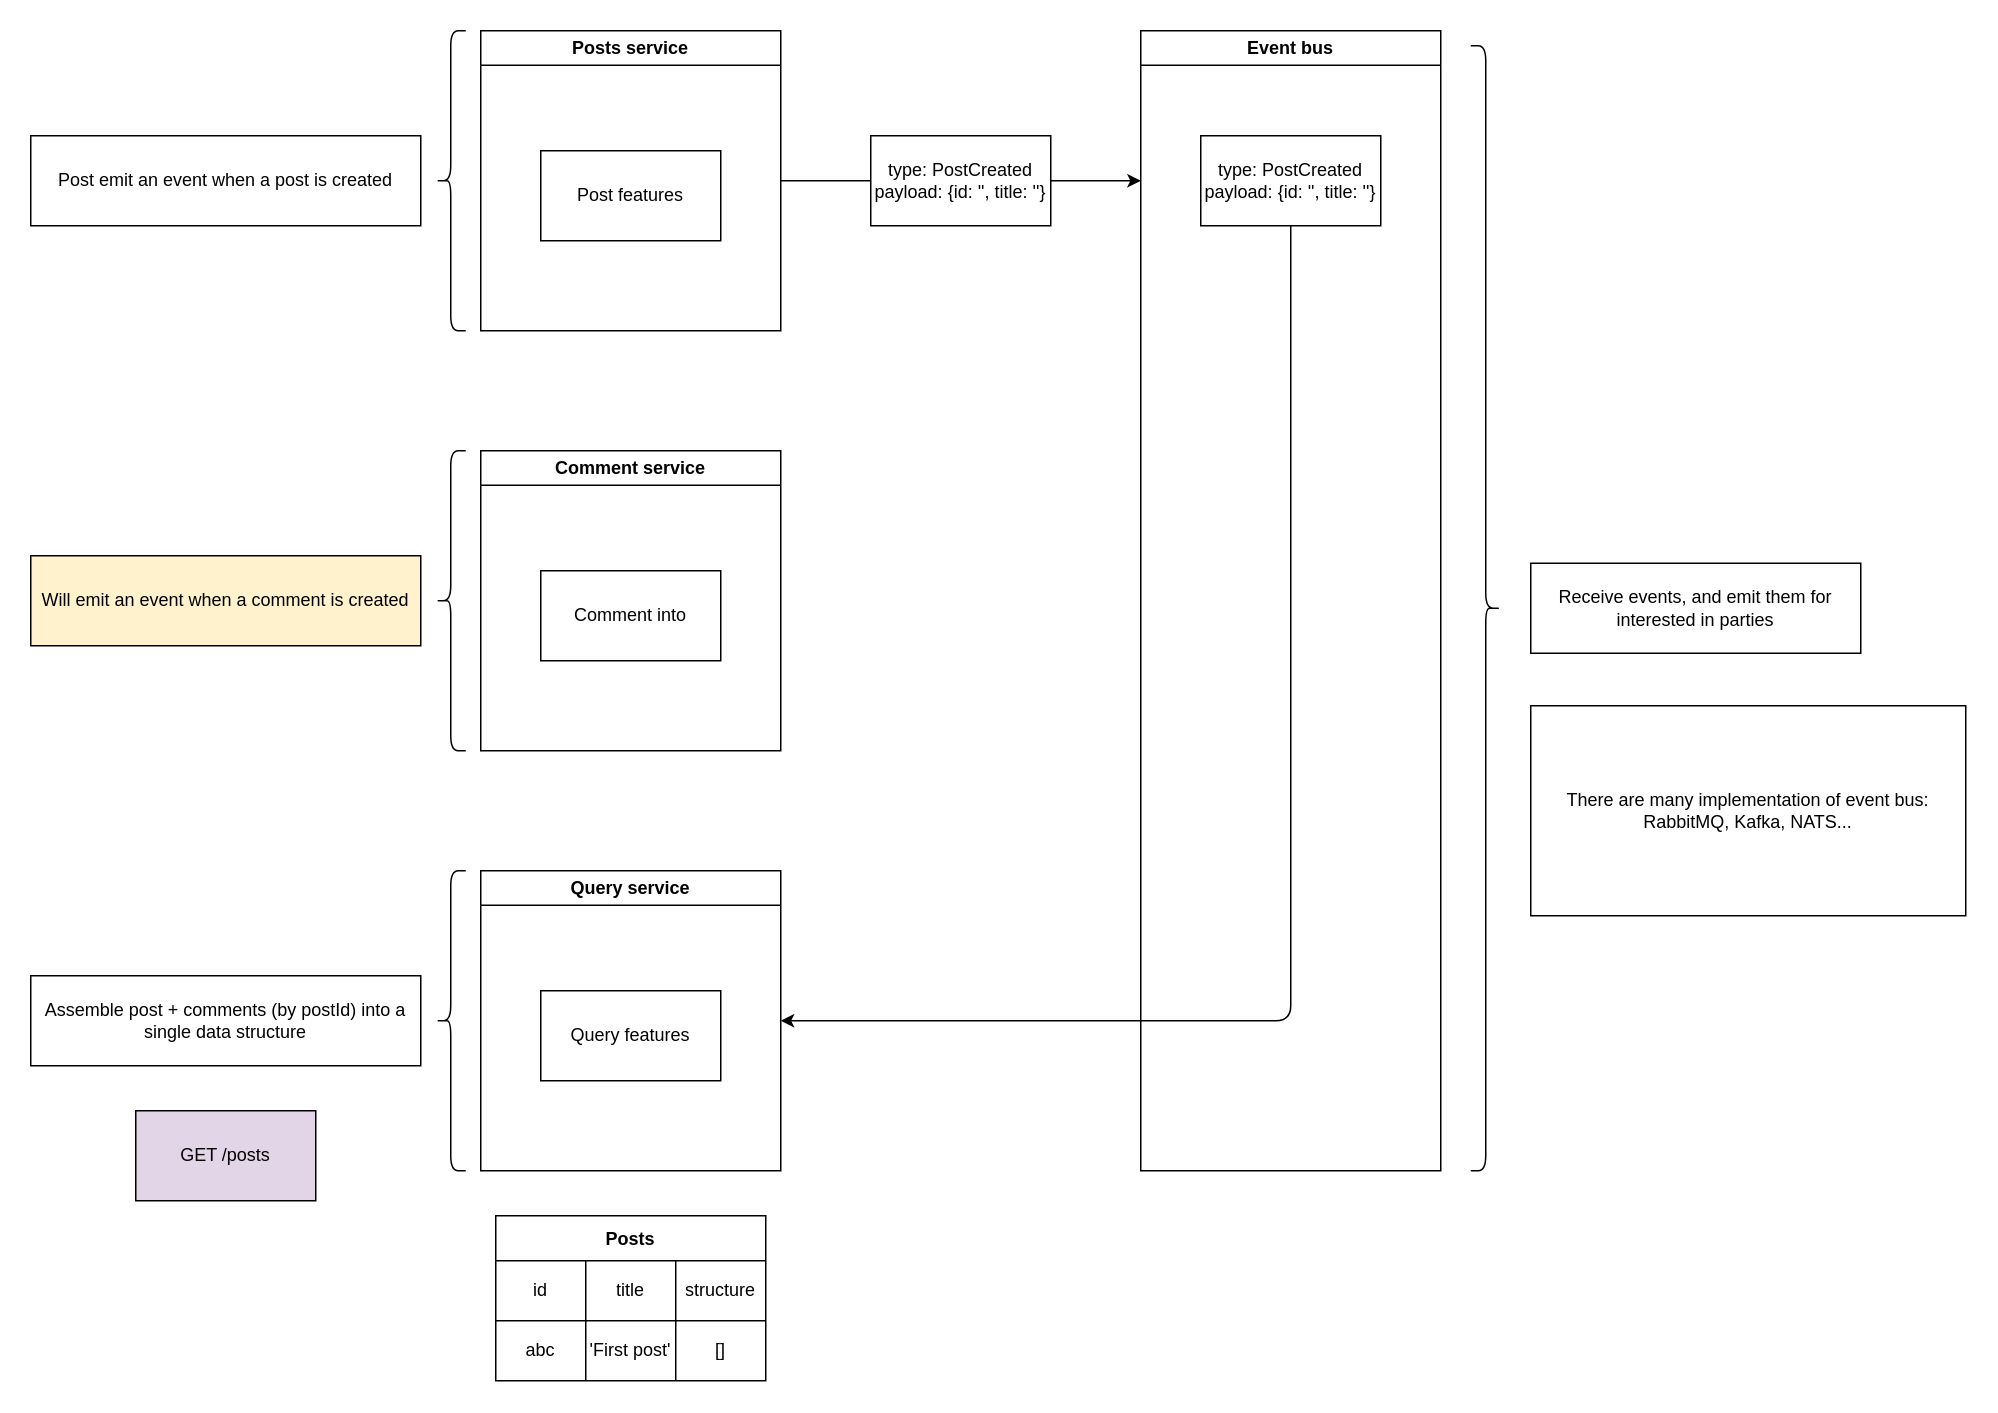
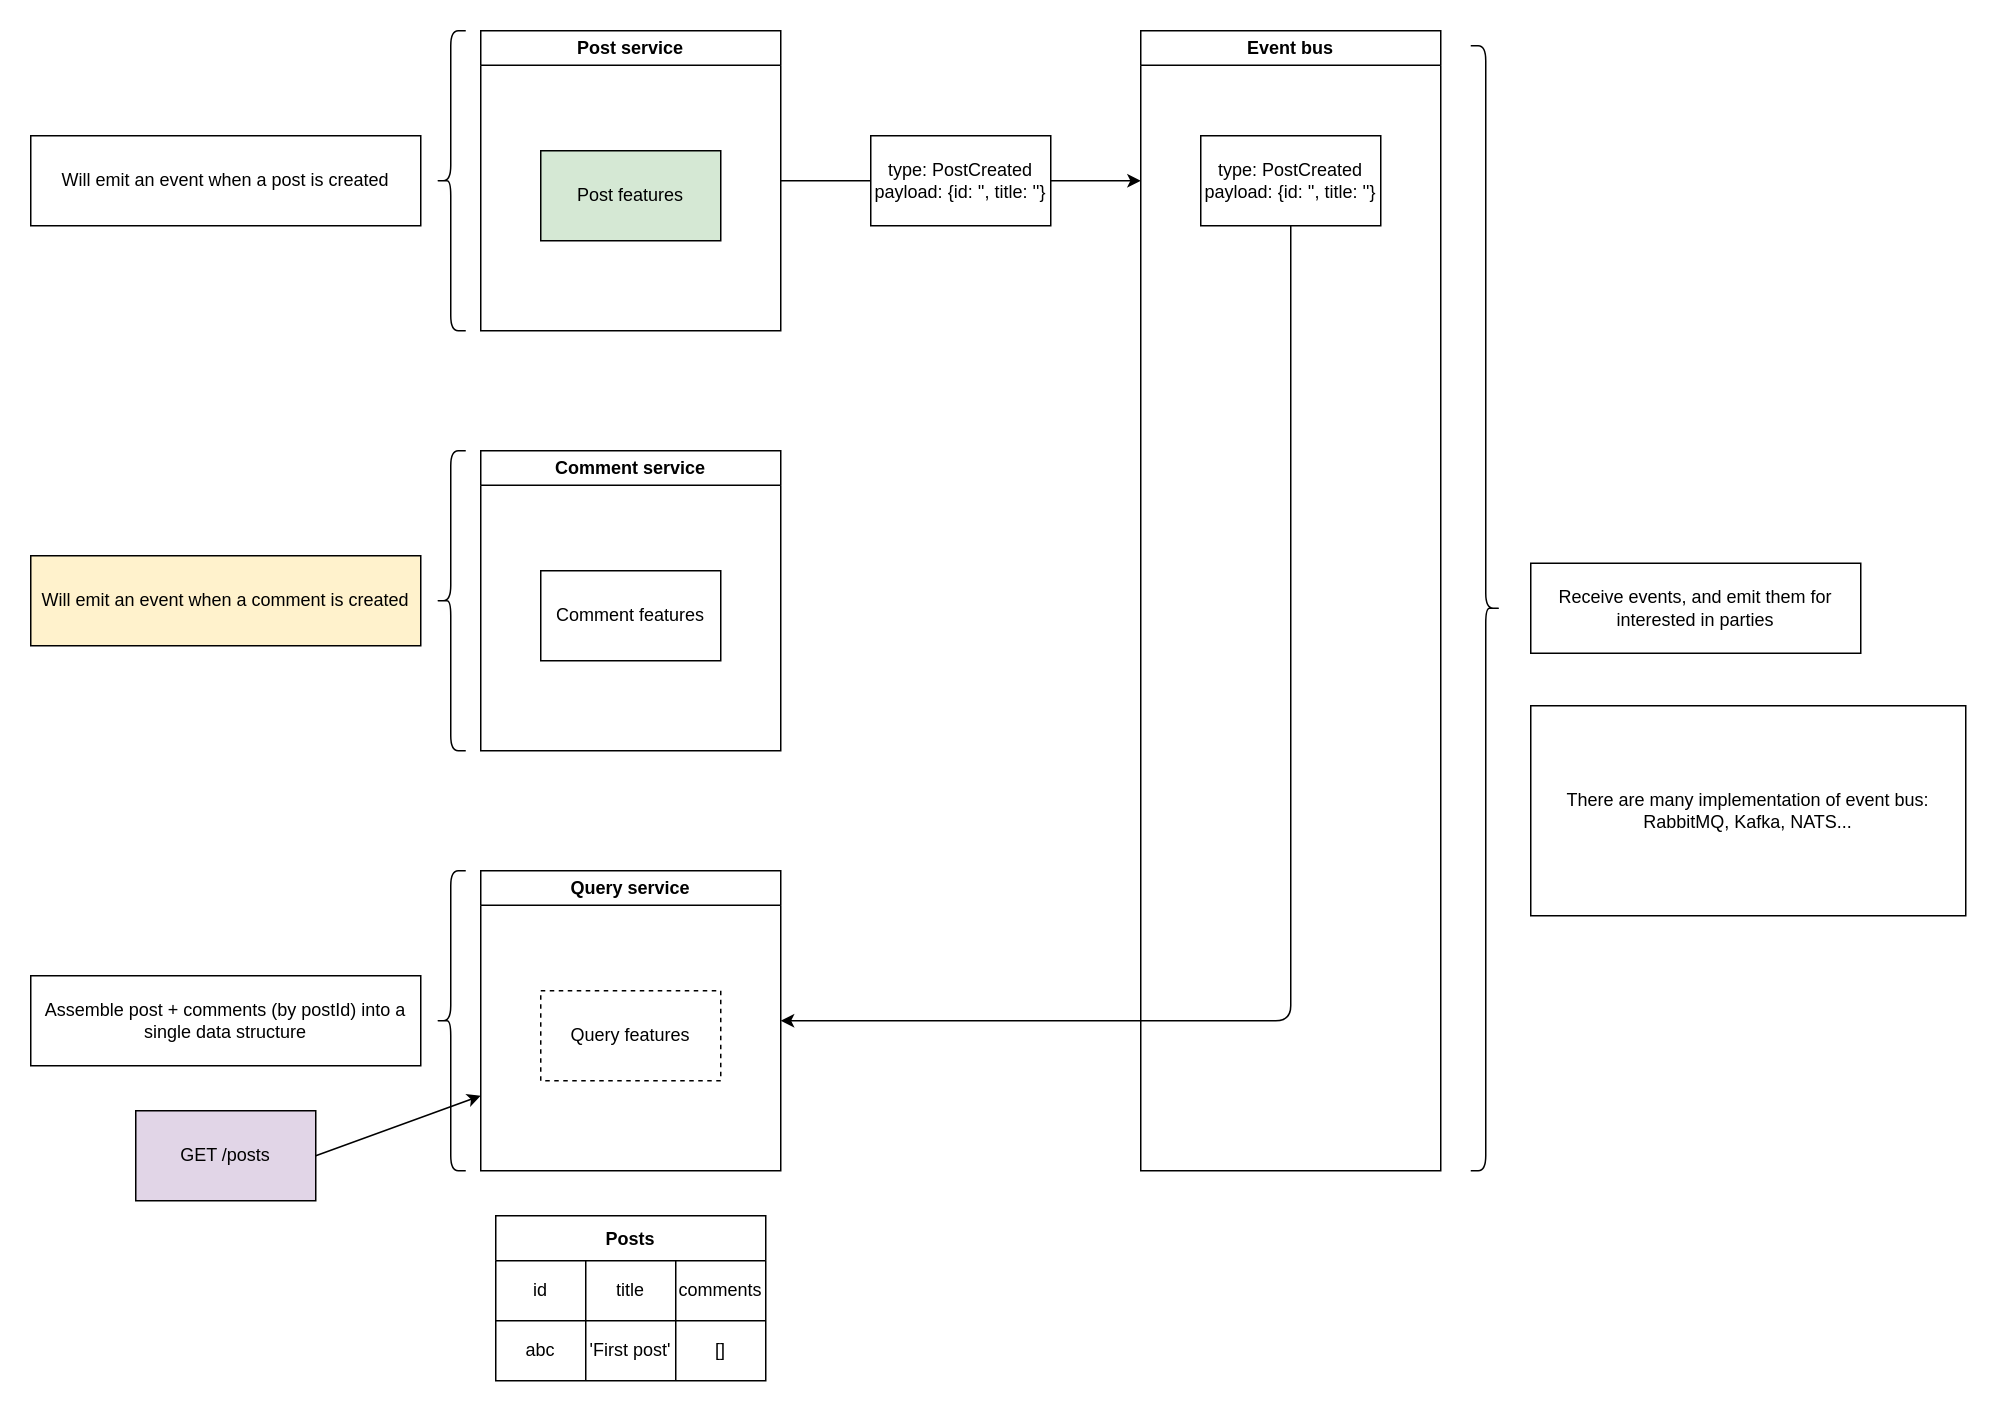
(631, 49) -> (631, 49)
(226, 181) -> (226, 181)
(631, 196) -> (631, 196)
(631, 616) -> (631, 616)
(631, 1036) -> (631, 1036)
none -> (394, 1127)
(721, 1291) -> (721, 1291)
